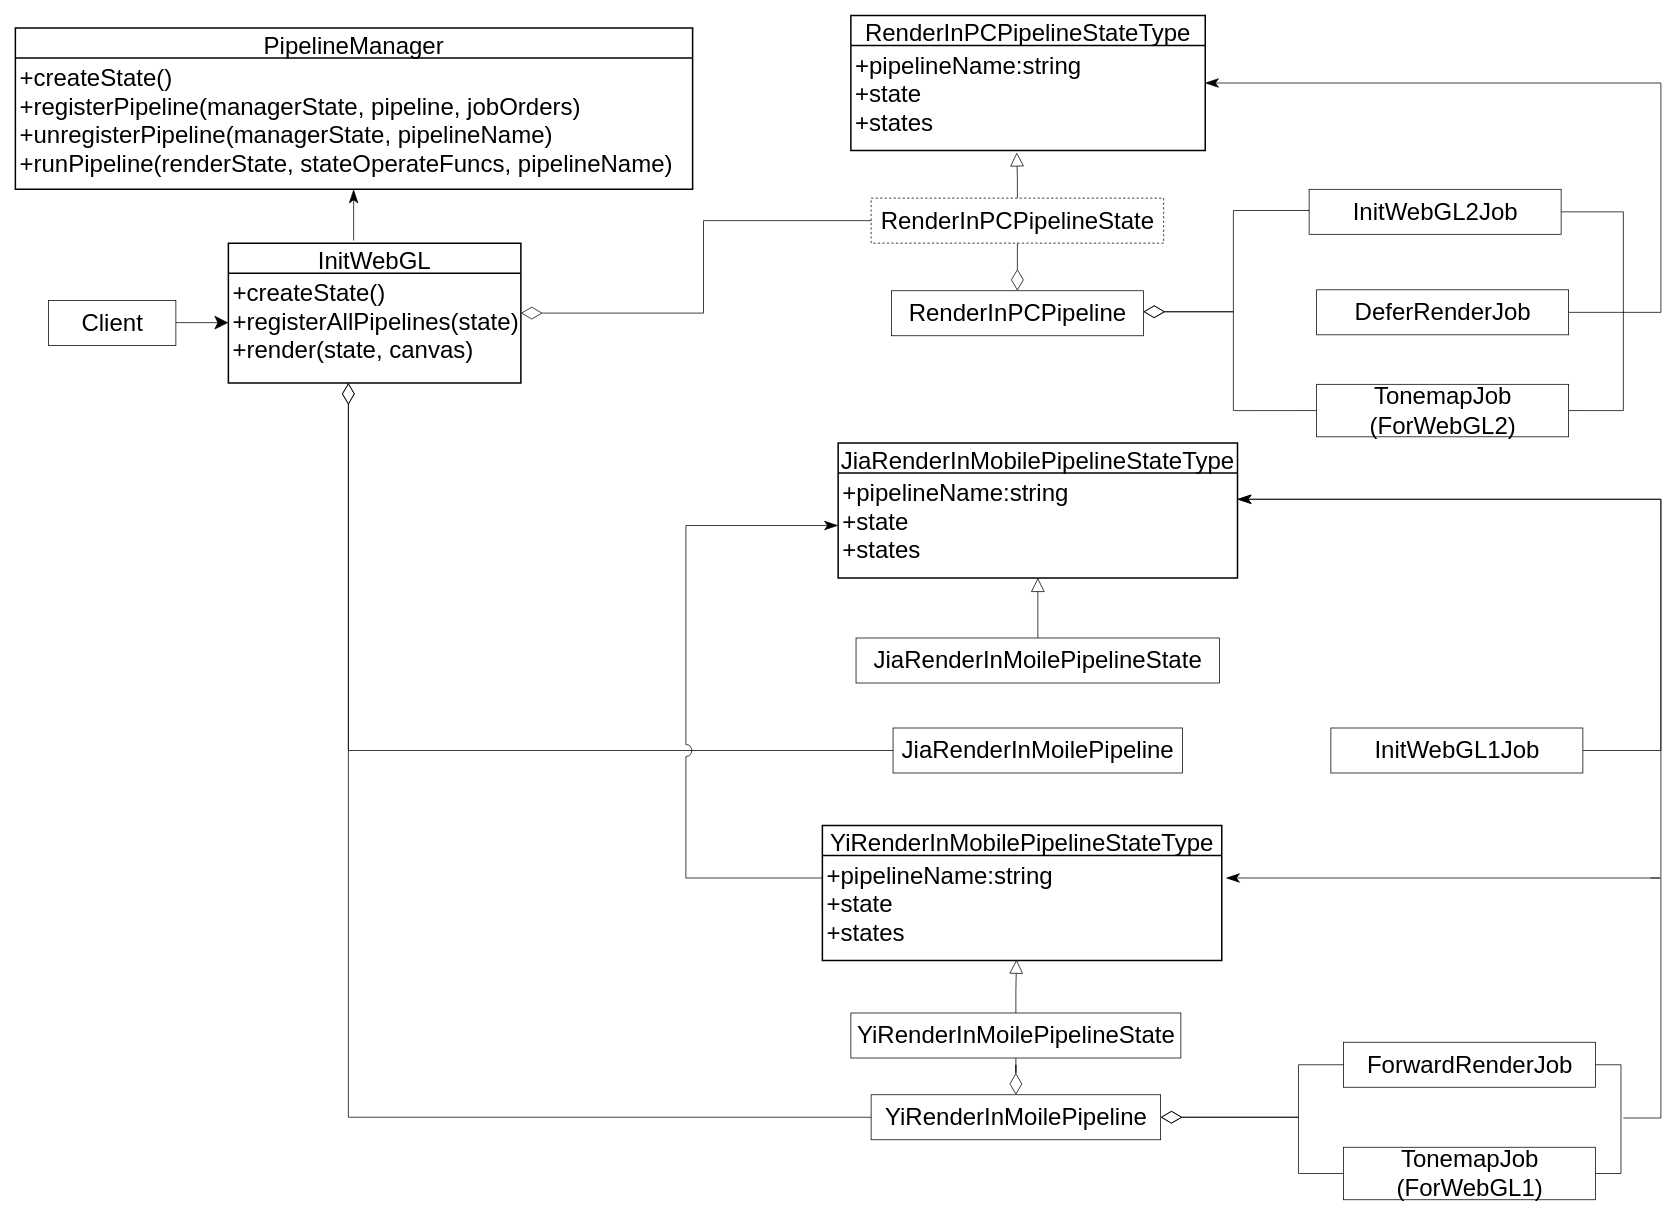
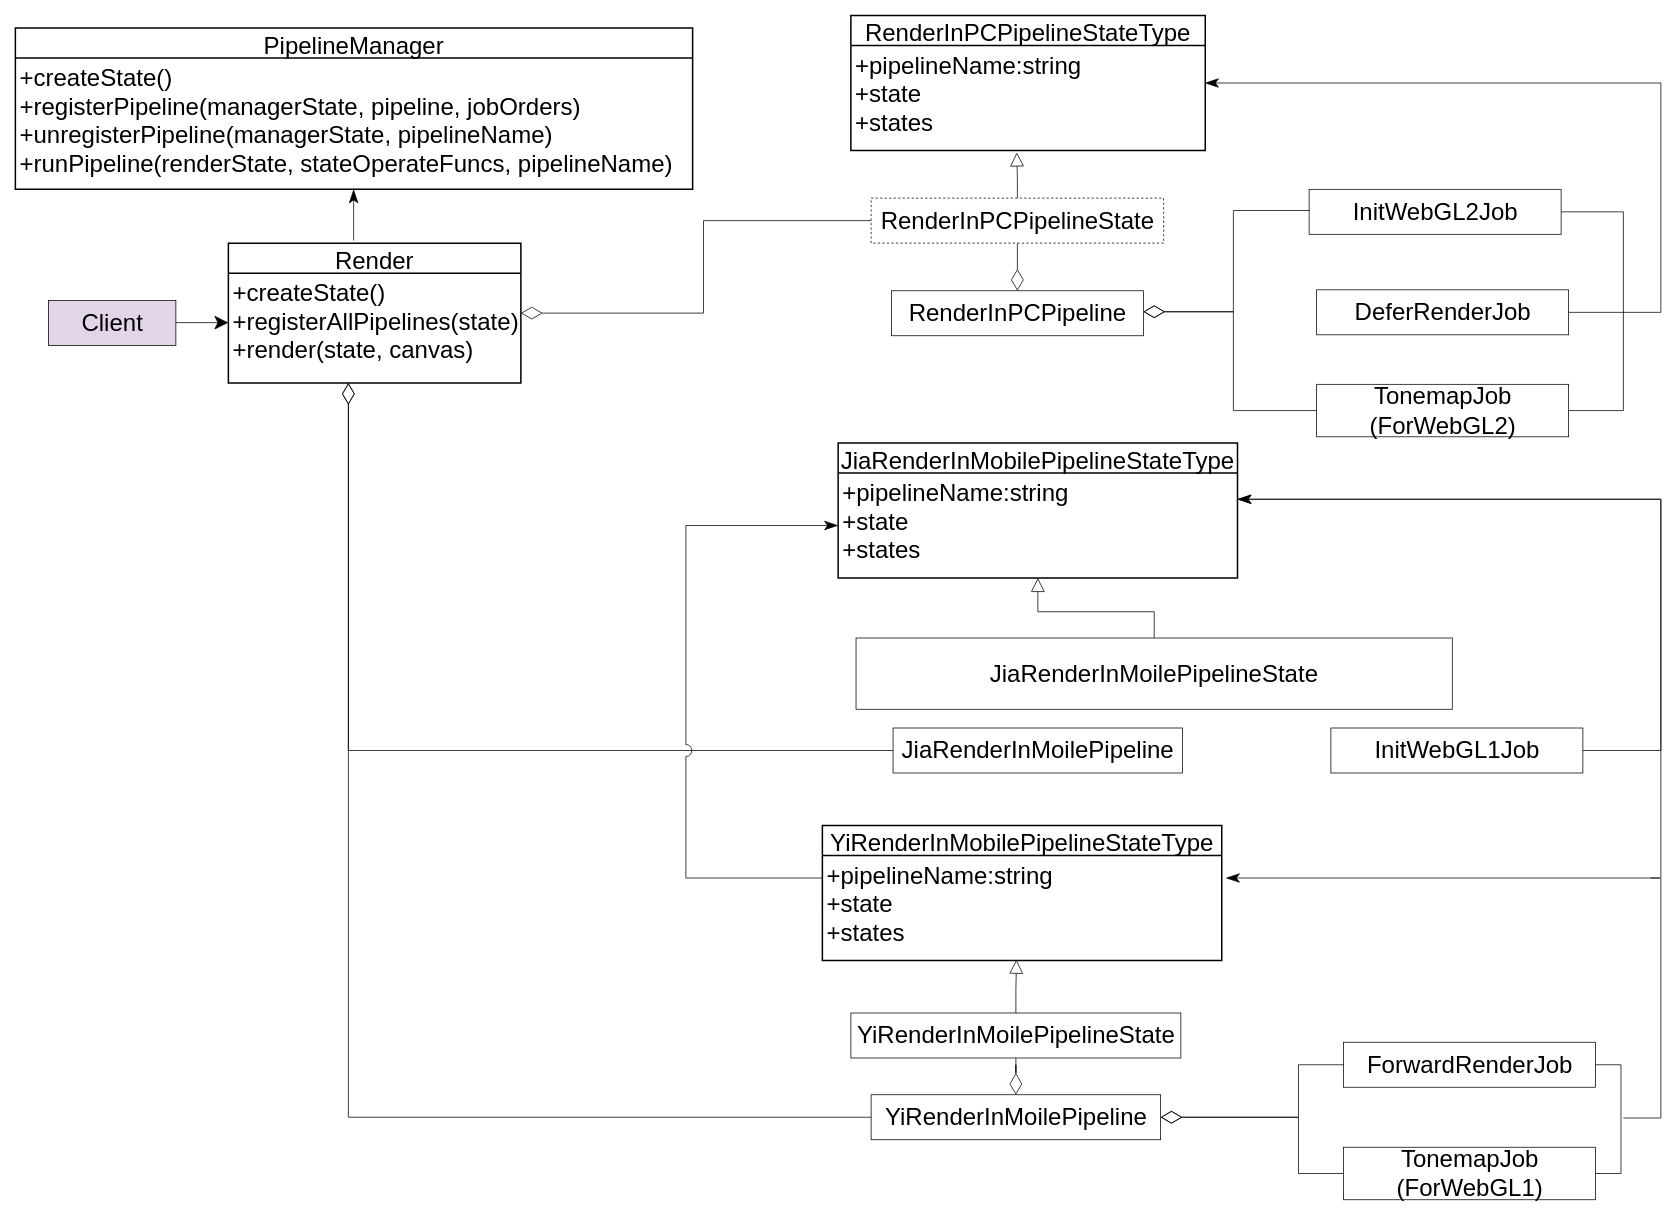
(374, 261) -> (374, 261)
(112, 323) -> (112, 323)
(1038, 660) -> (1154, 674)
